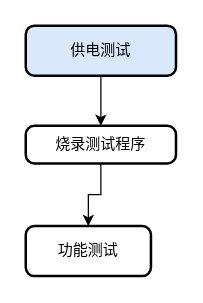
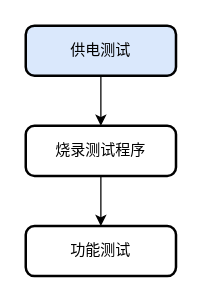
(101, 144) -> (101, 151)
(88, 251) -> (101, 251)
